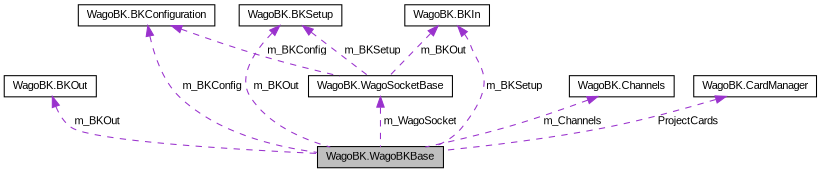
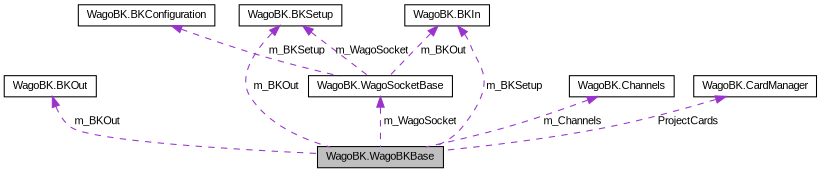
(295, 51) -> (295, 51)
(371, 51) -> (371, 51)
(213, 121) -> none
